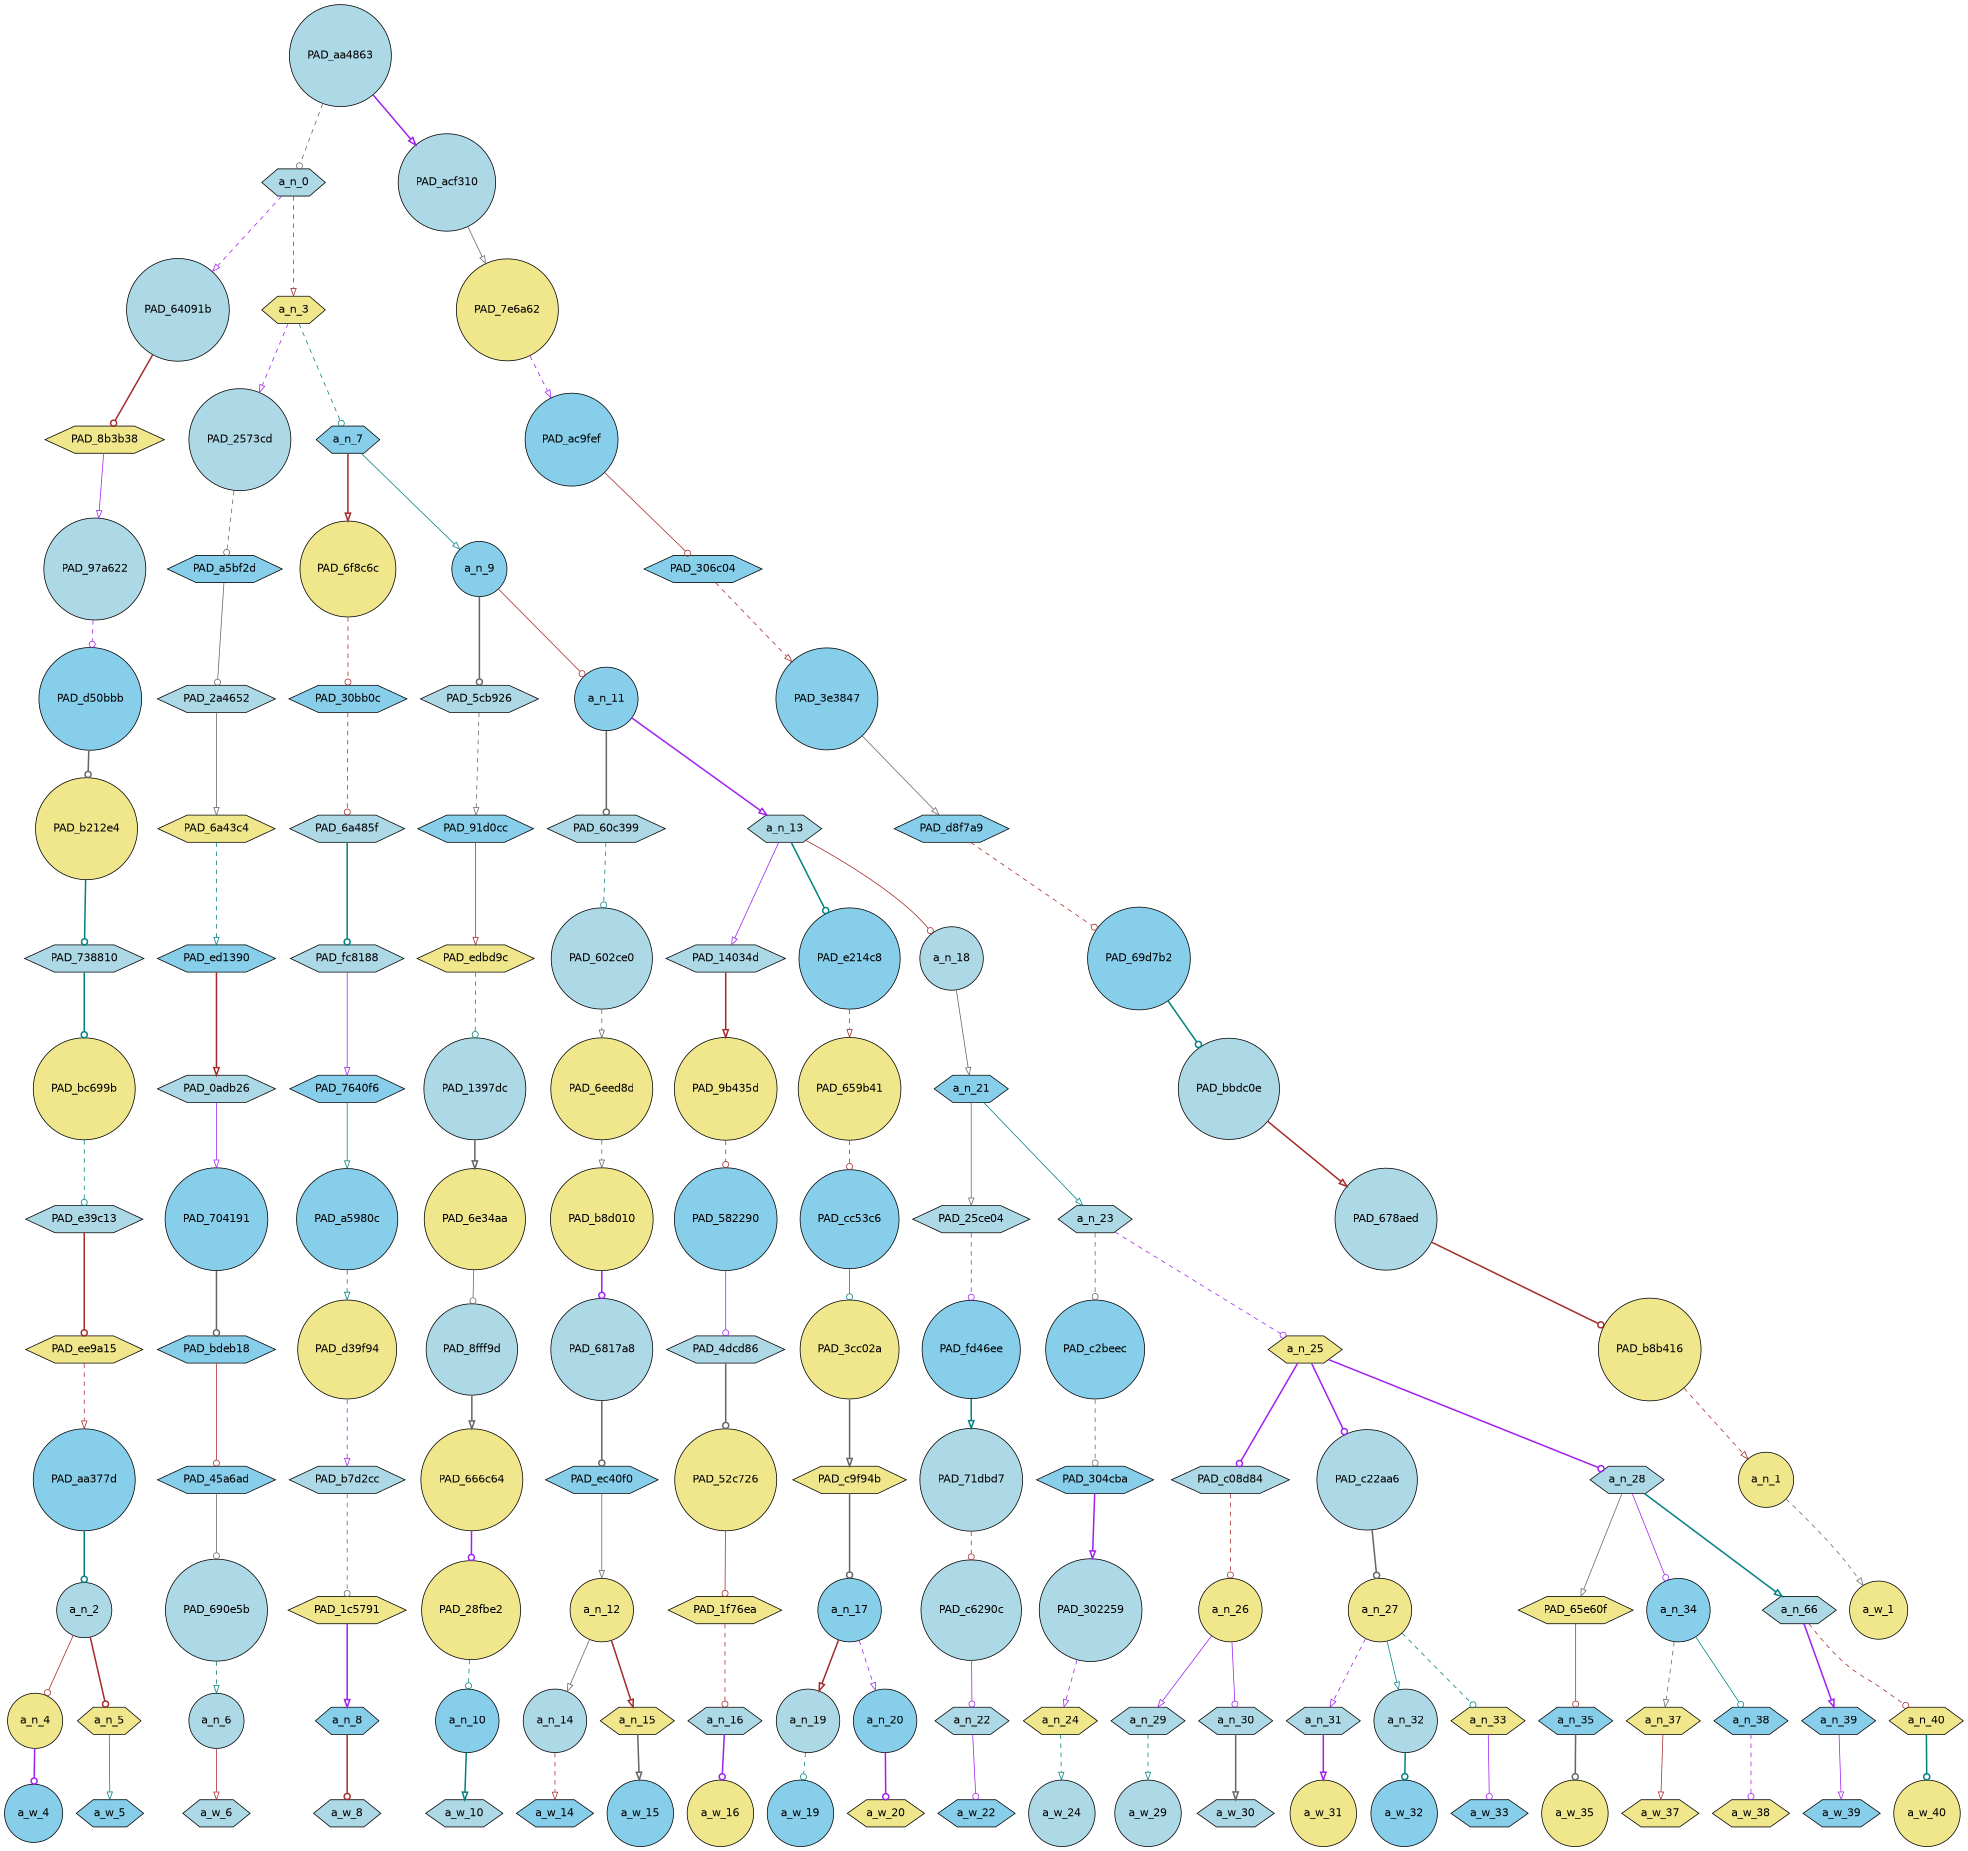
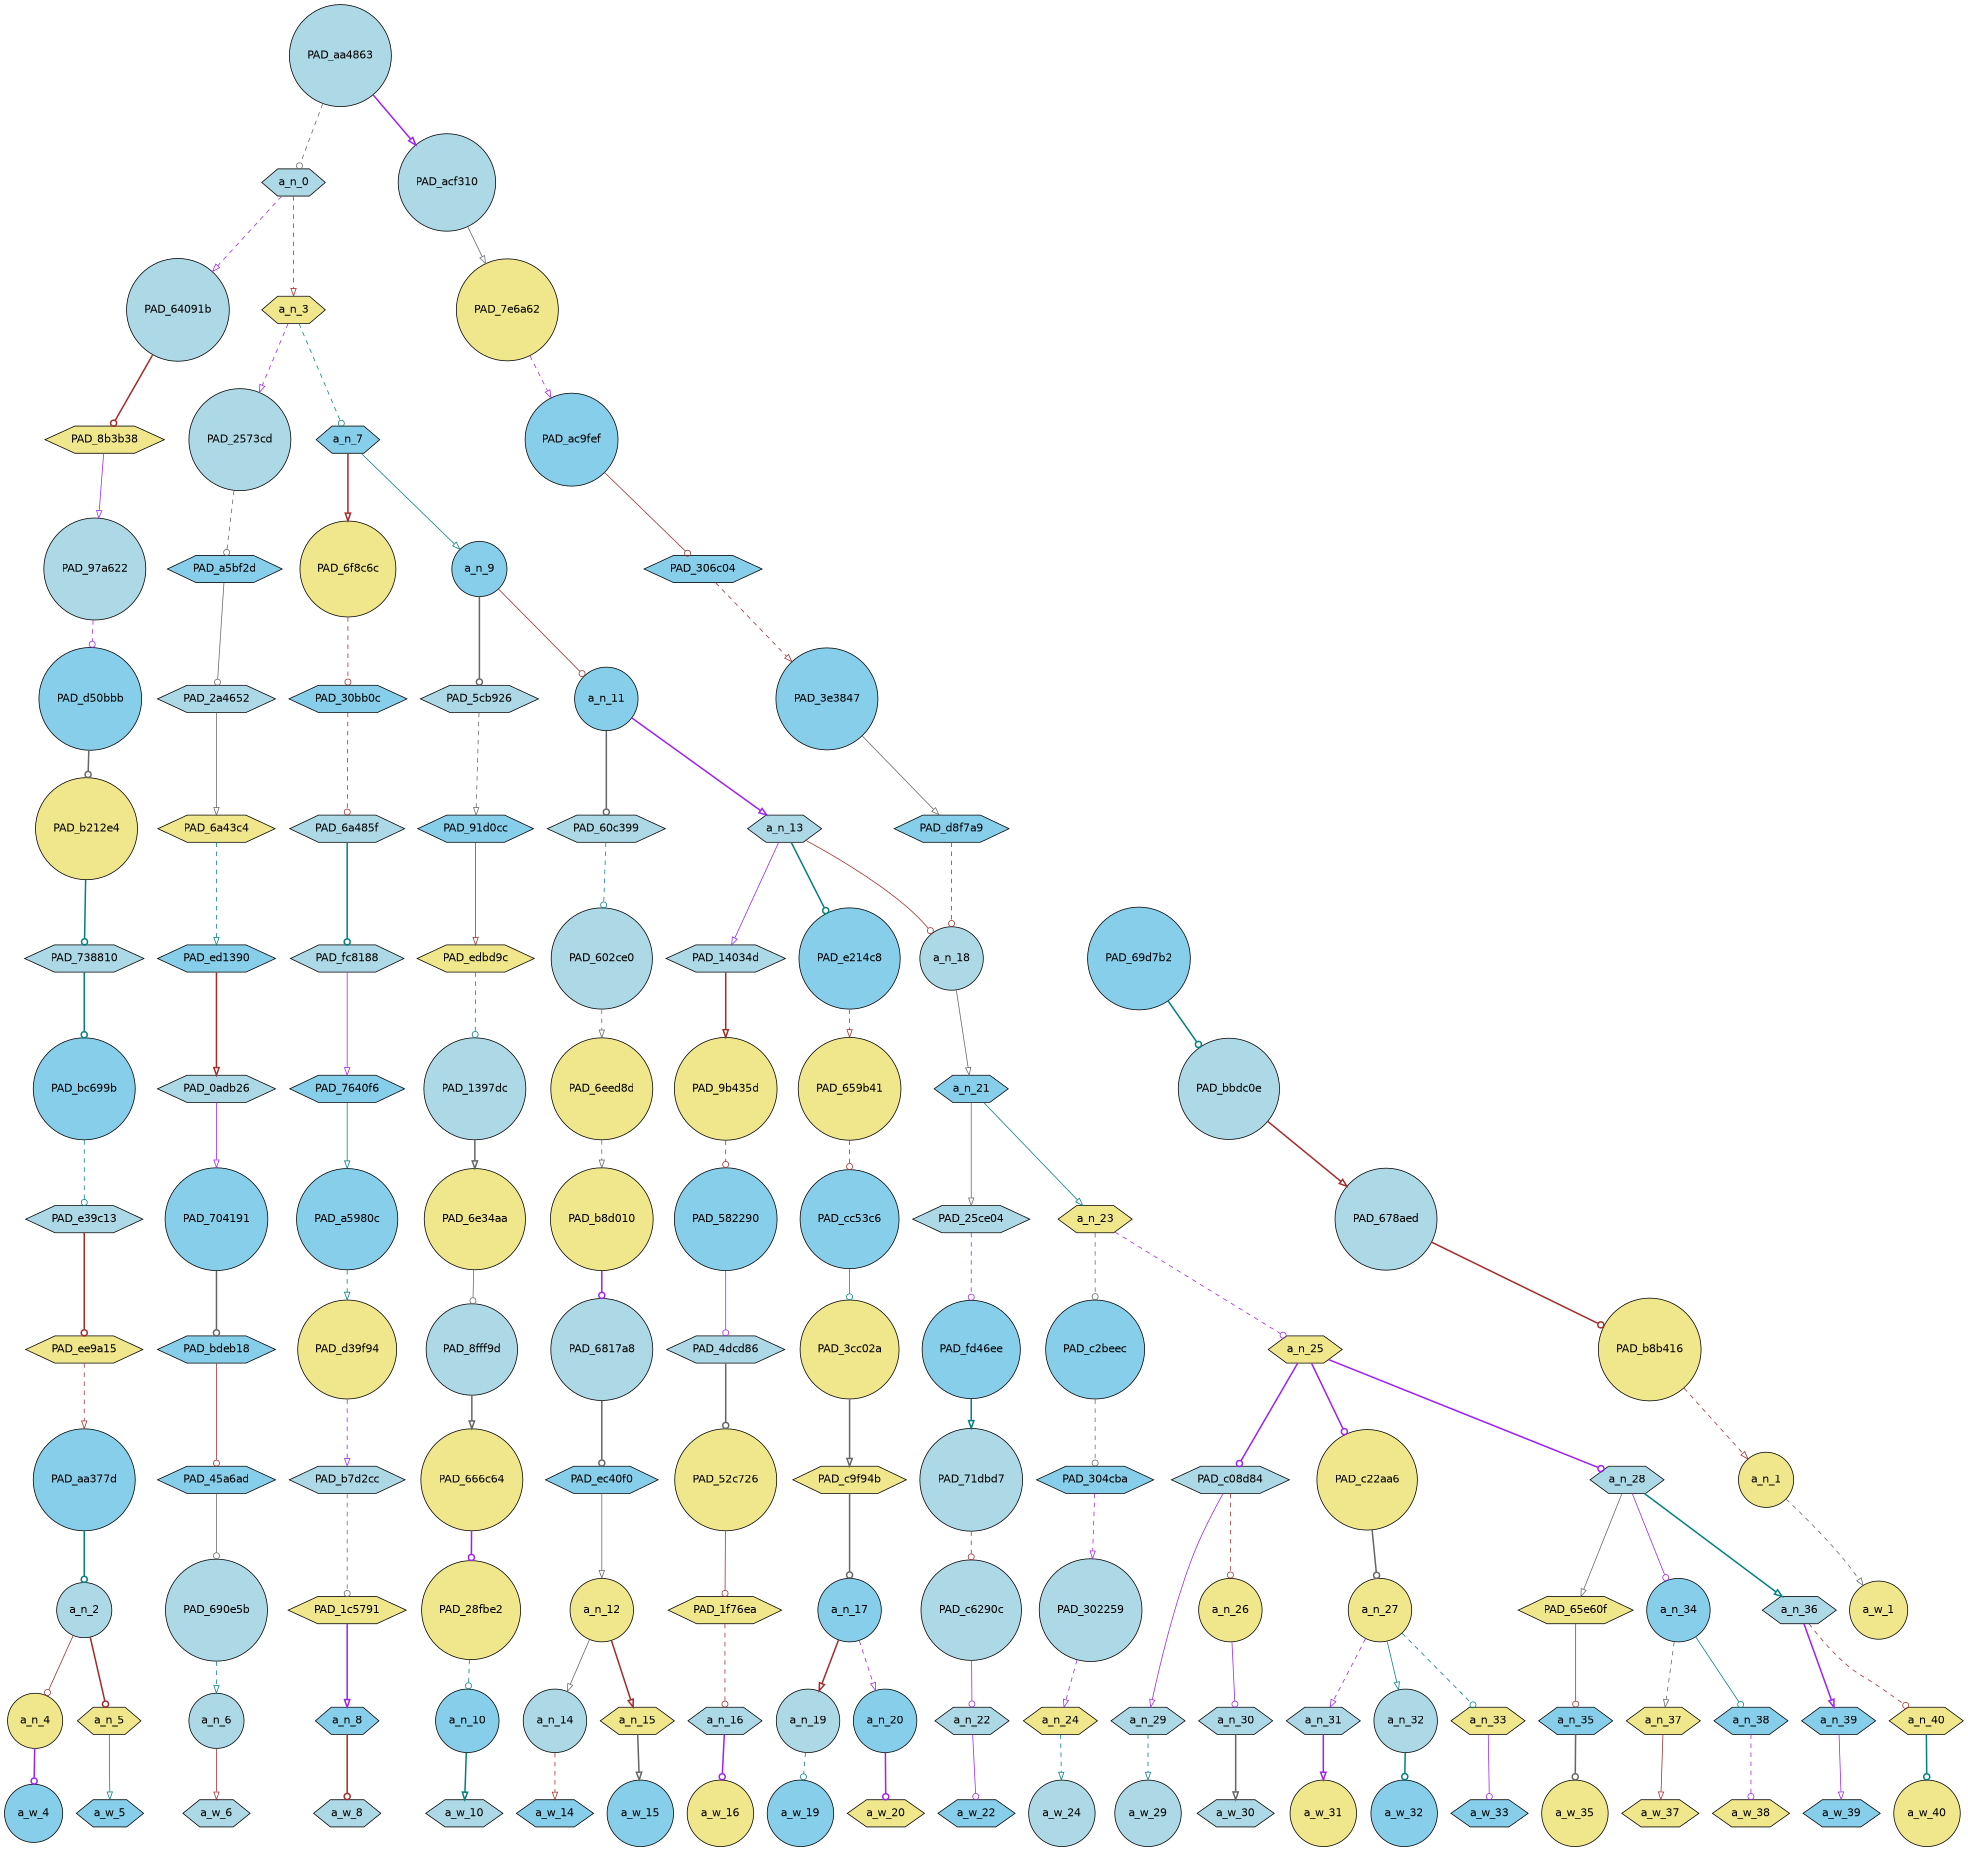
(1031, 884) -> (952, 881)
(84, 1089) -> (84, 1089)
(1095, 1219) -> (1095, 1219)
(1367, 1480) -> (1367, 1480)
(1094, 1522) -> (1094, 1522)
(1799, 1610) -> (1799, 1610)
(1187, 1668) -> (1180, 1594)
